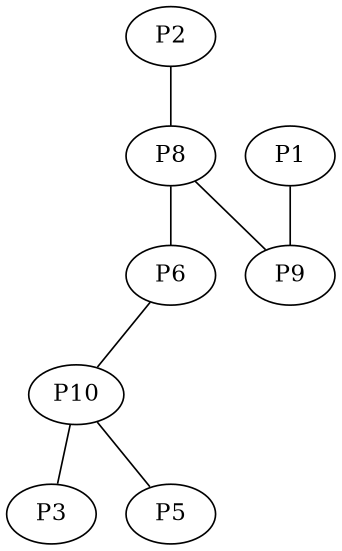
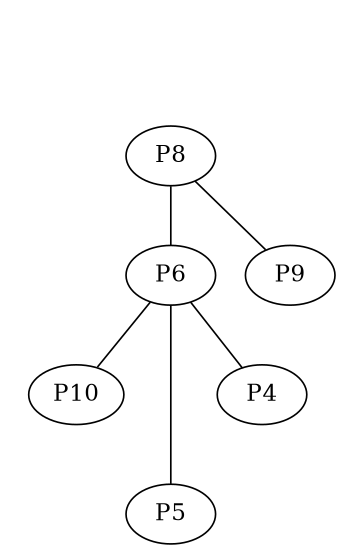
(171, 36) -> none
(290, 156) -> none
none -> (262, 395)
(124, 454) -> (171, 395)
(51, 514) -> none
